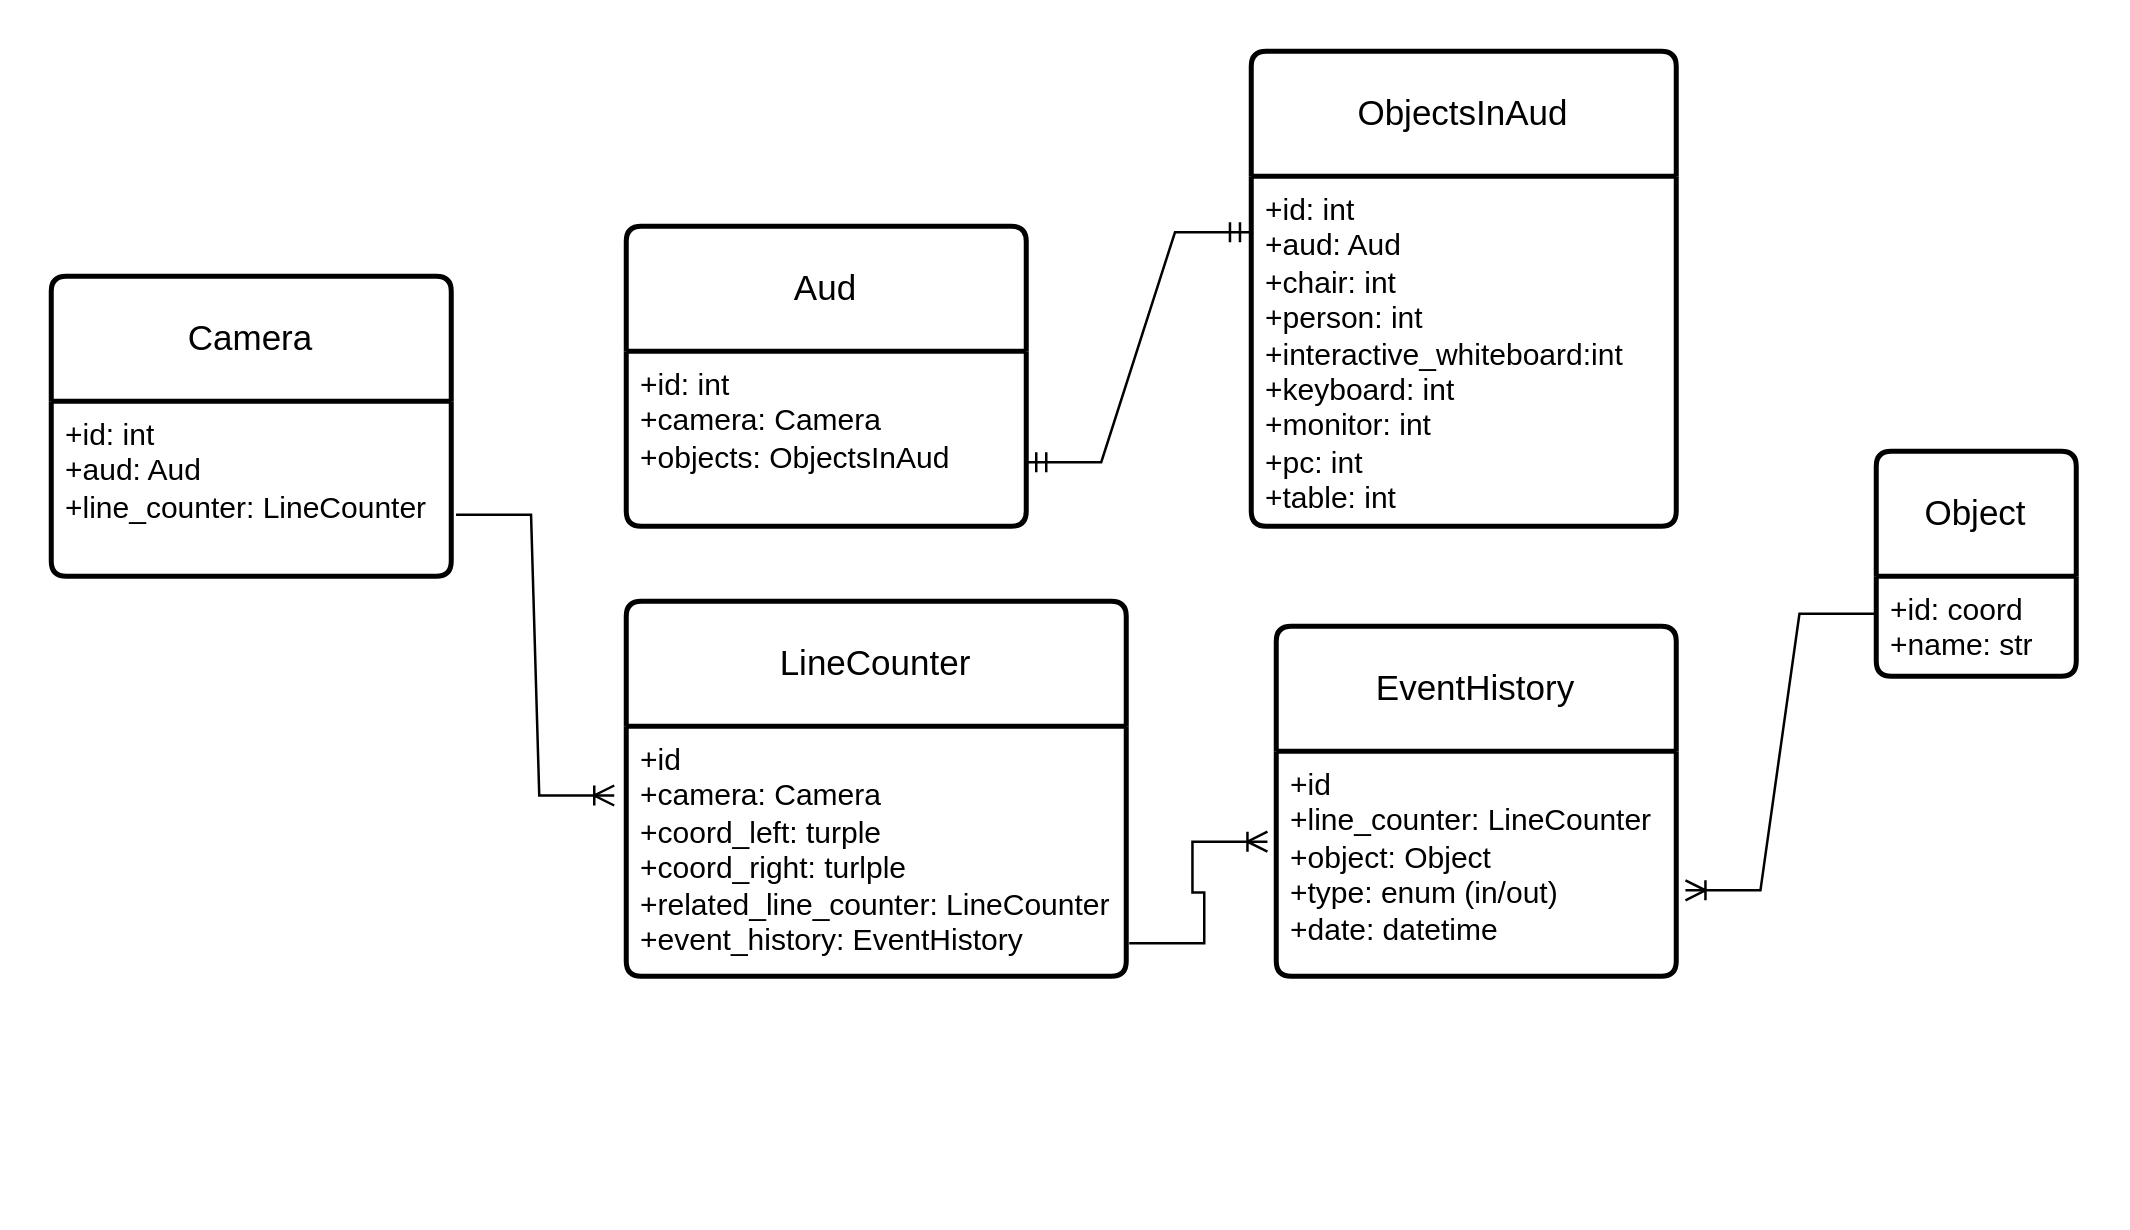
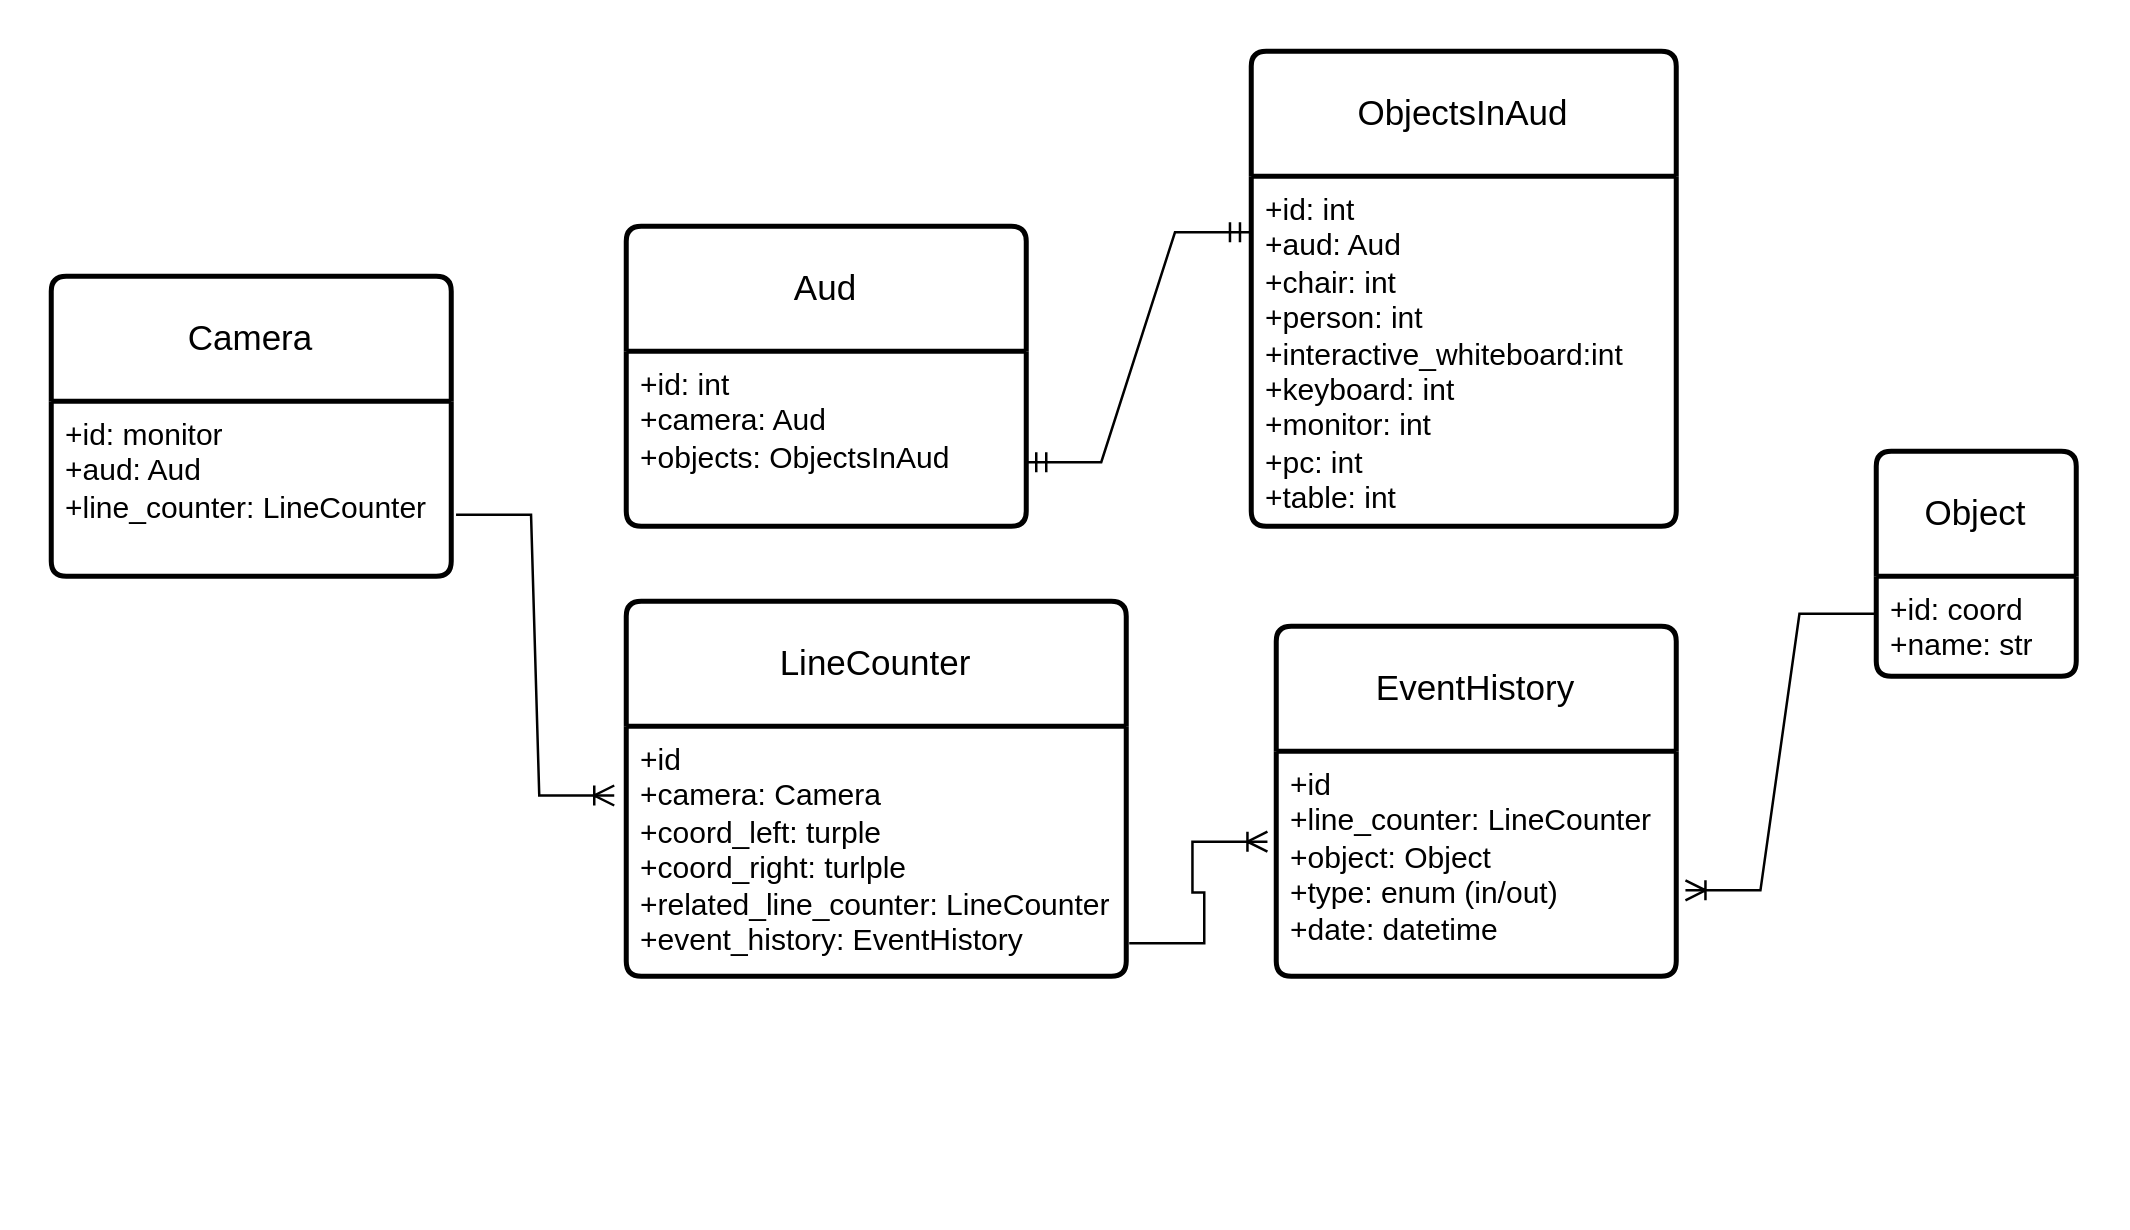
(818, 423) -> (818, 423)
(265, 473) -> (265, 473)
